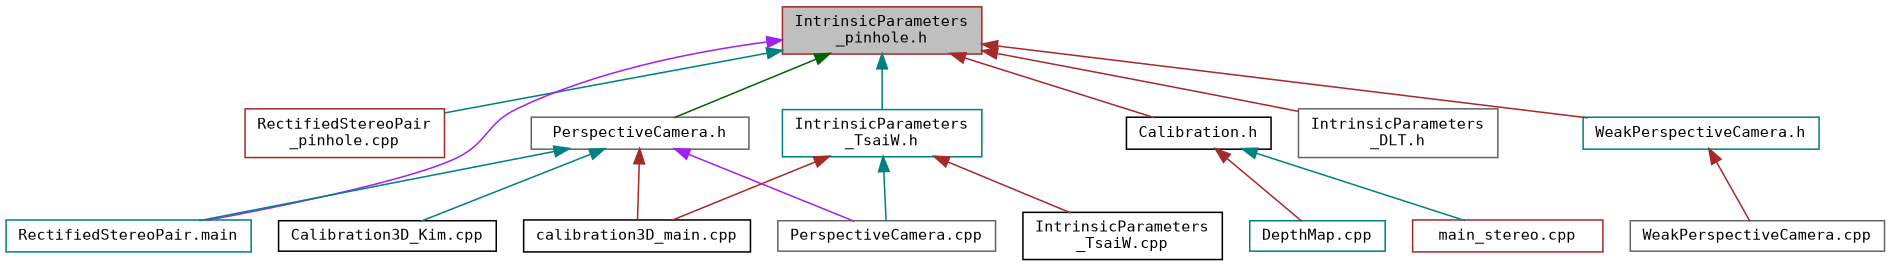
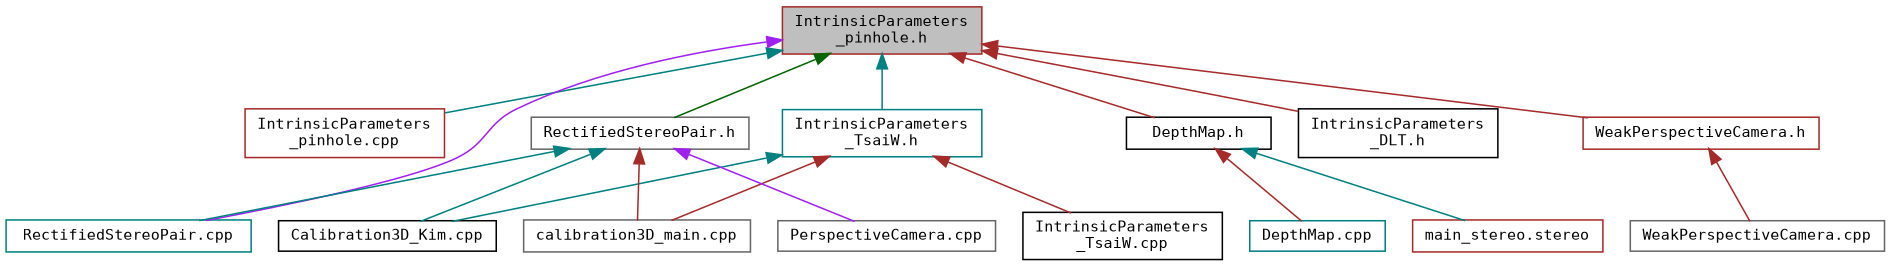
(345, 133) -> (345, 133)
(640, 133) -> (640, 133)
(1199, 133) -> (1199, 133)
(1398, 133) -> (1398, 133)
(1701, 133) -> (1701, 133)
(885, 197) -> (609, 190)
(129, 236) -> (129, 236)
(637, 236) -> (637, 236)
(1508, 236) -> (1508, 236)
